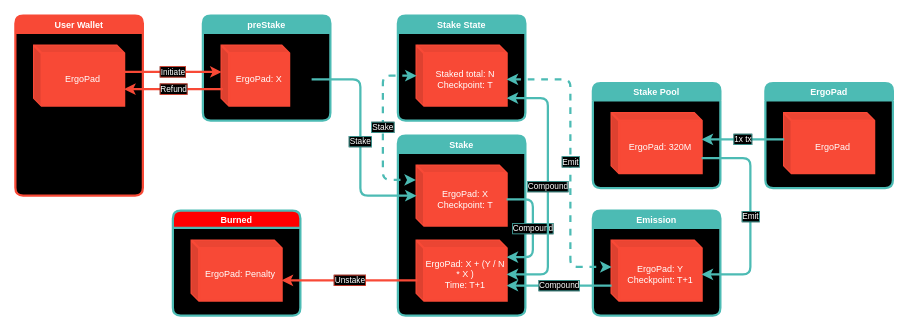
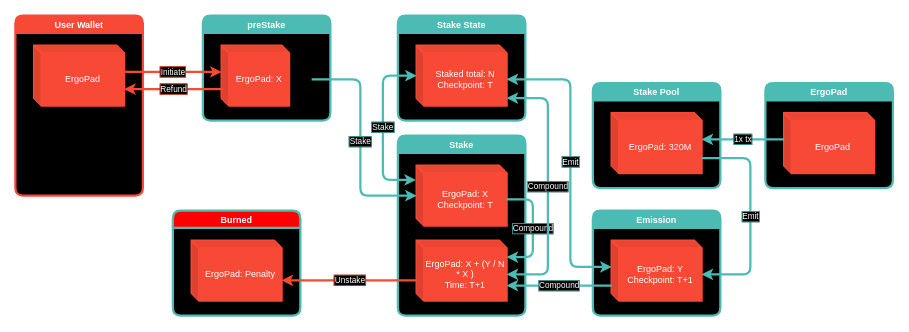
(383, 168) -> (383, 168)
(570, 230) -> (570, 230)
